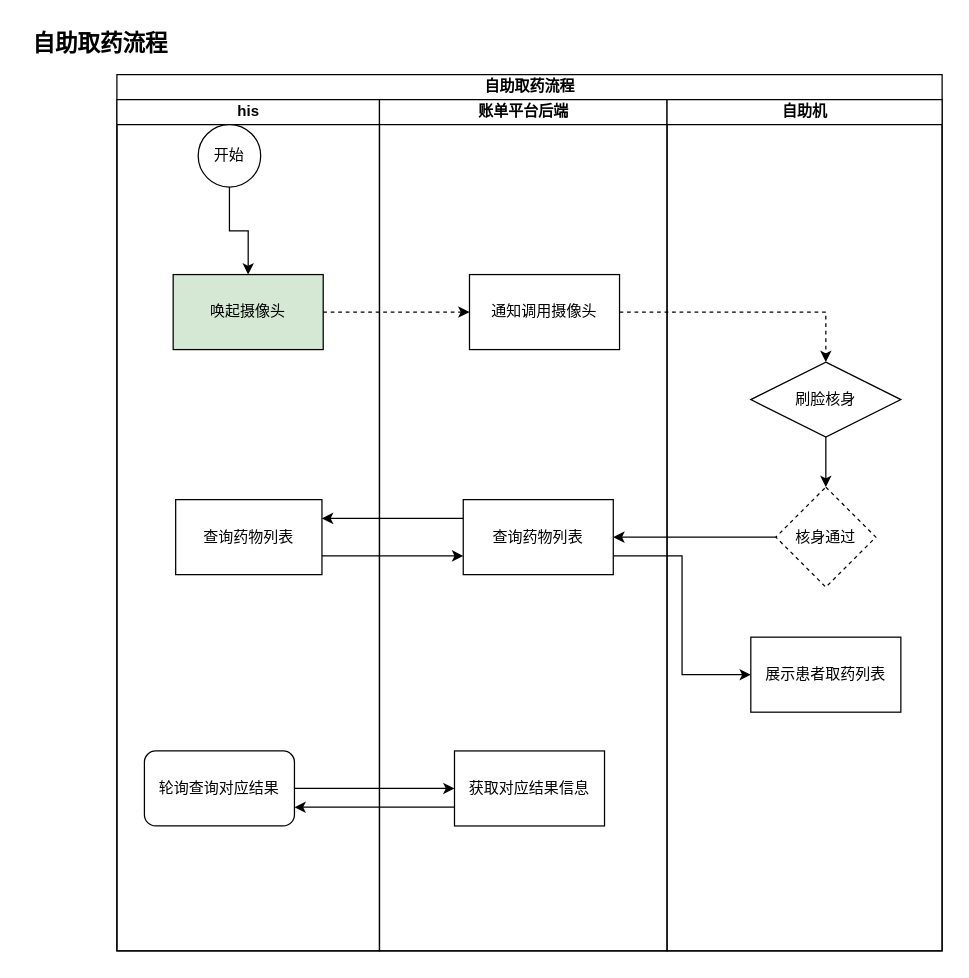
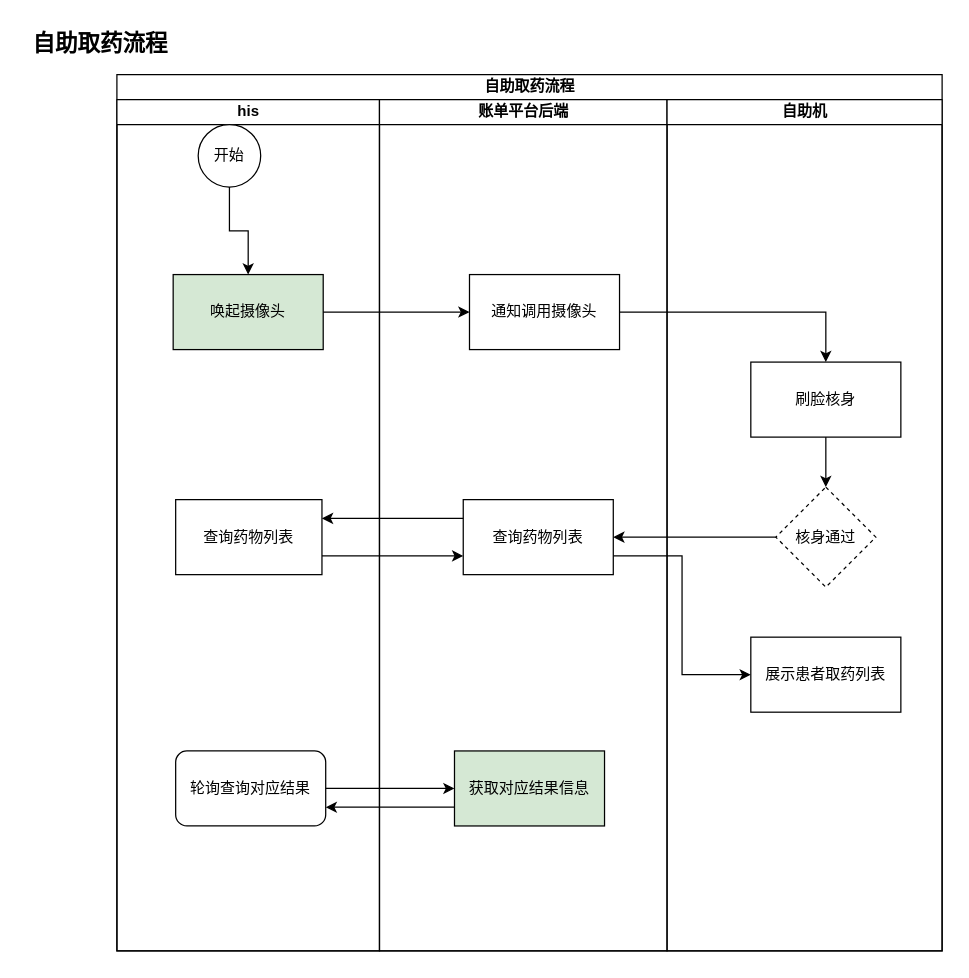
(392, 312) -> (392, 312)
(745, 312) -> (745, 312)
(826, 399) -> (826, 399)
(219, 788) -> (251, 788)
(529, 788) -> (529, 788)
